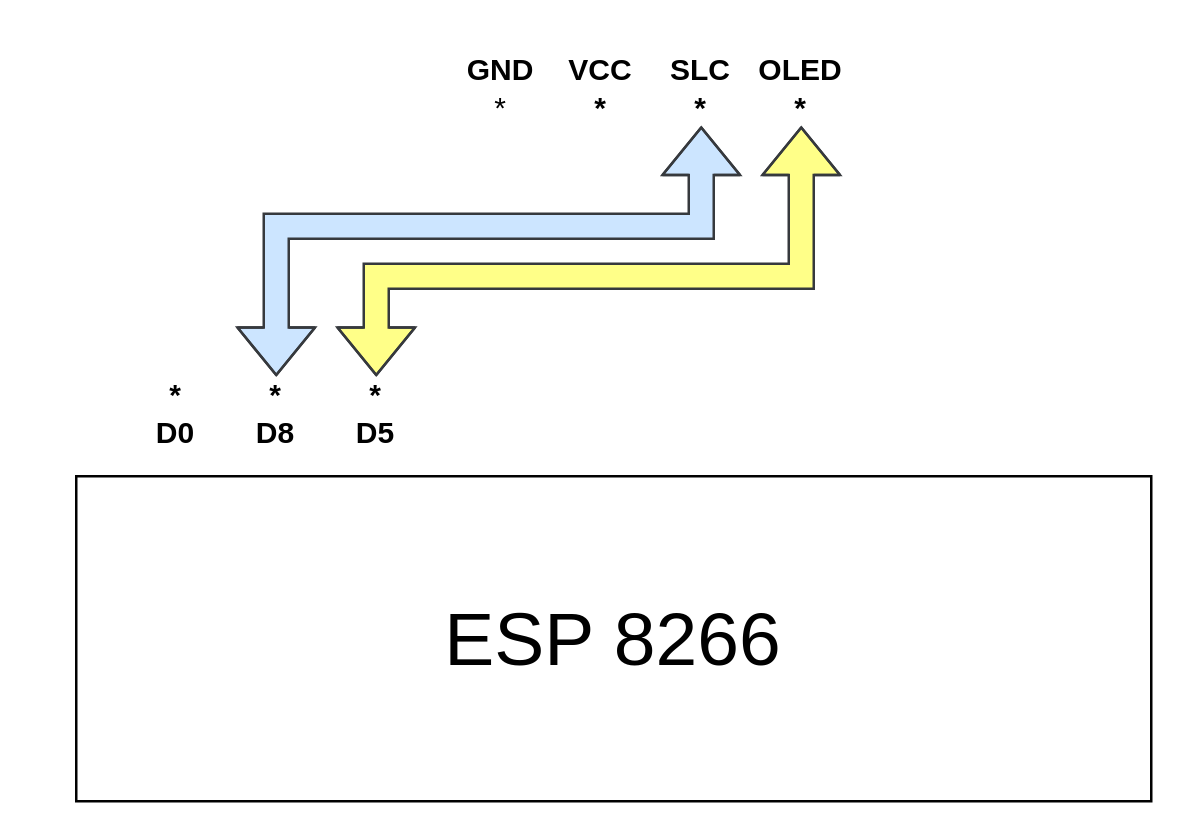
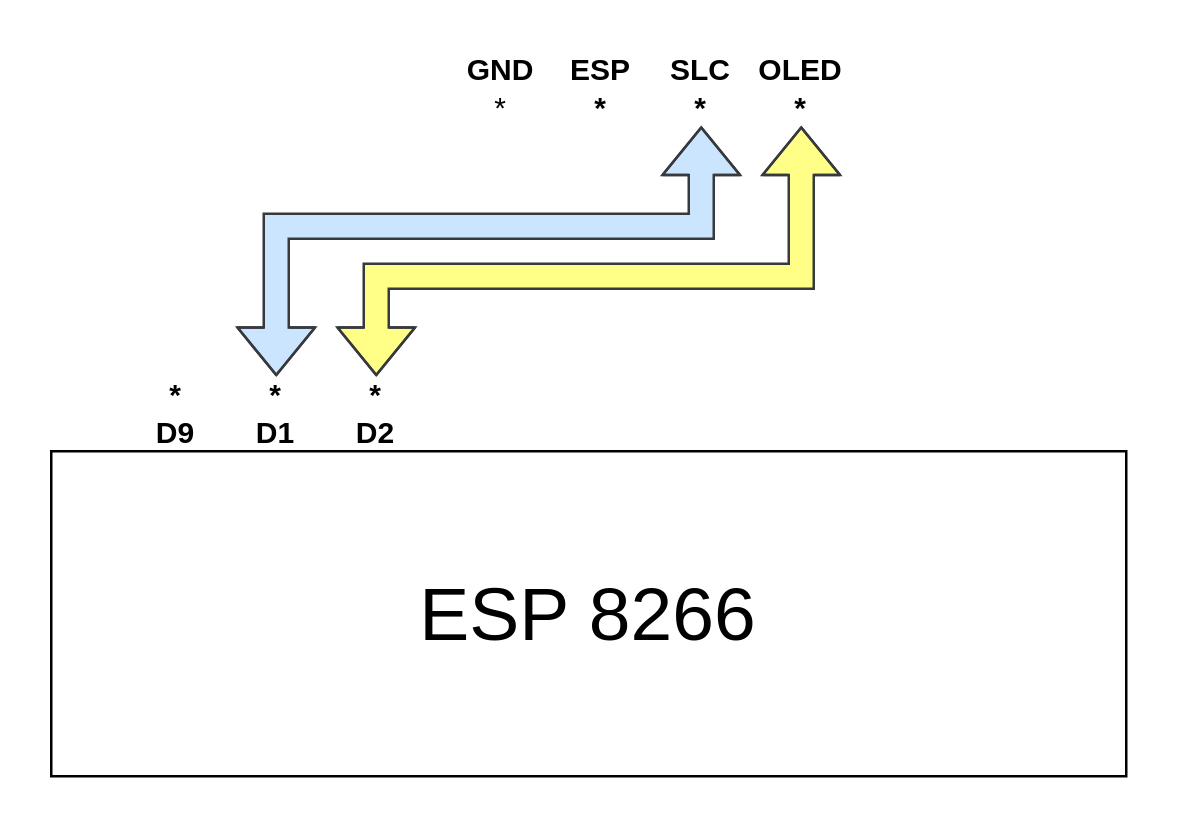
(601, 89) -> (601, 89)
(176, 414) -> (176, 414)
(276, 414) -> (276, 414)
(376, 414) -> (376, 414)
(614, 639) -> (589, 614)
